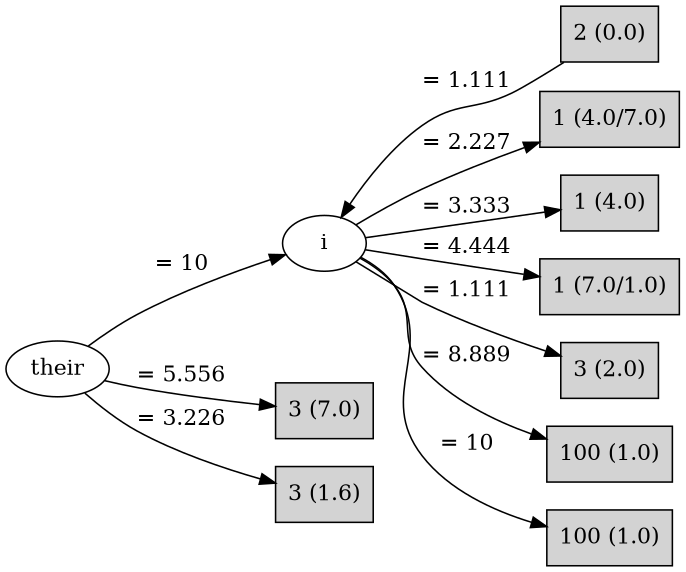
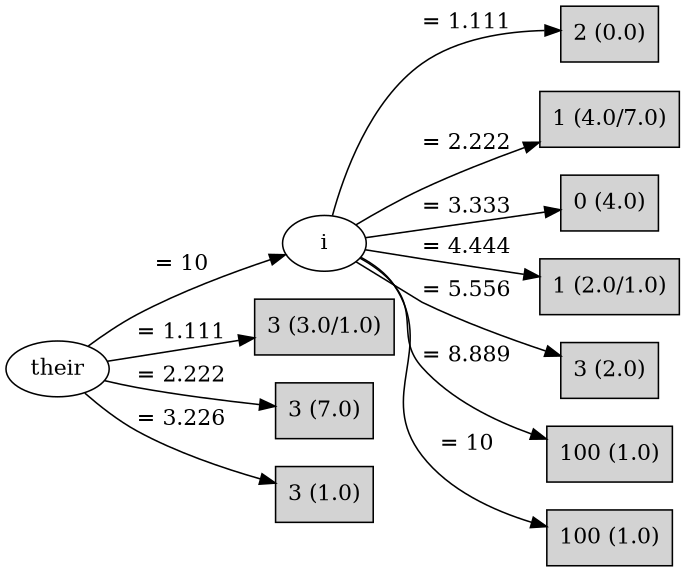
(444, 113) -> (403, 80)
(467, 143) -> (467, 143)
(610, 203) -> (610, 203)
(610, 287) -> (610, 287)
(467, 291) -> (467, 291)
none -> (324, 327)
(182, 376) -> (182, 376)
(324, 494) -> (324, 494)
